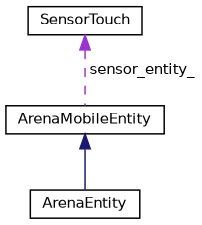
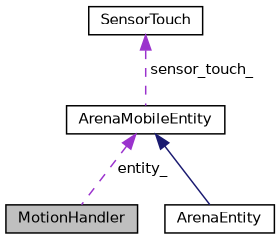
(141, 70) -> (200, 70)
none -> (72, 219)
